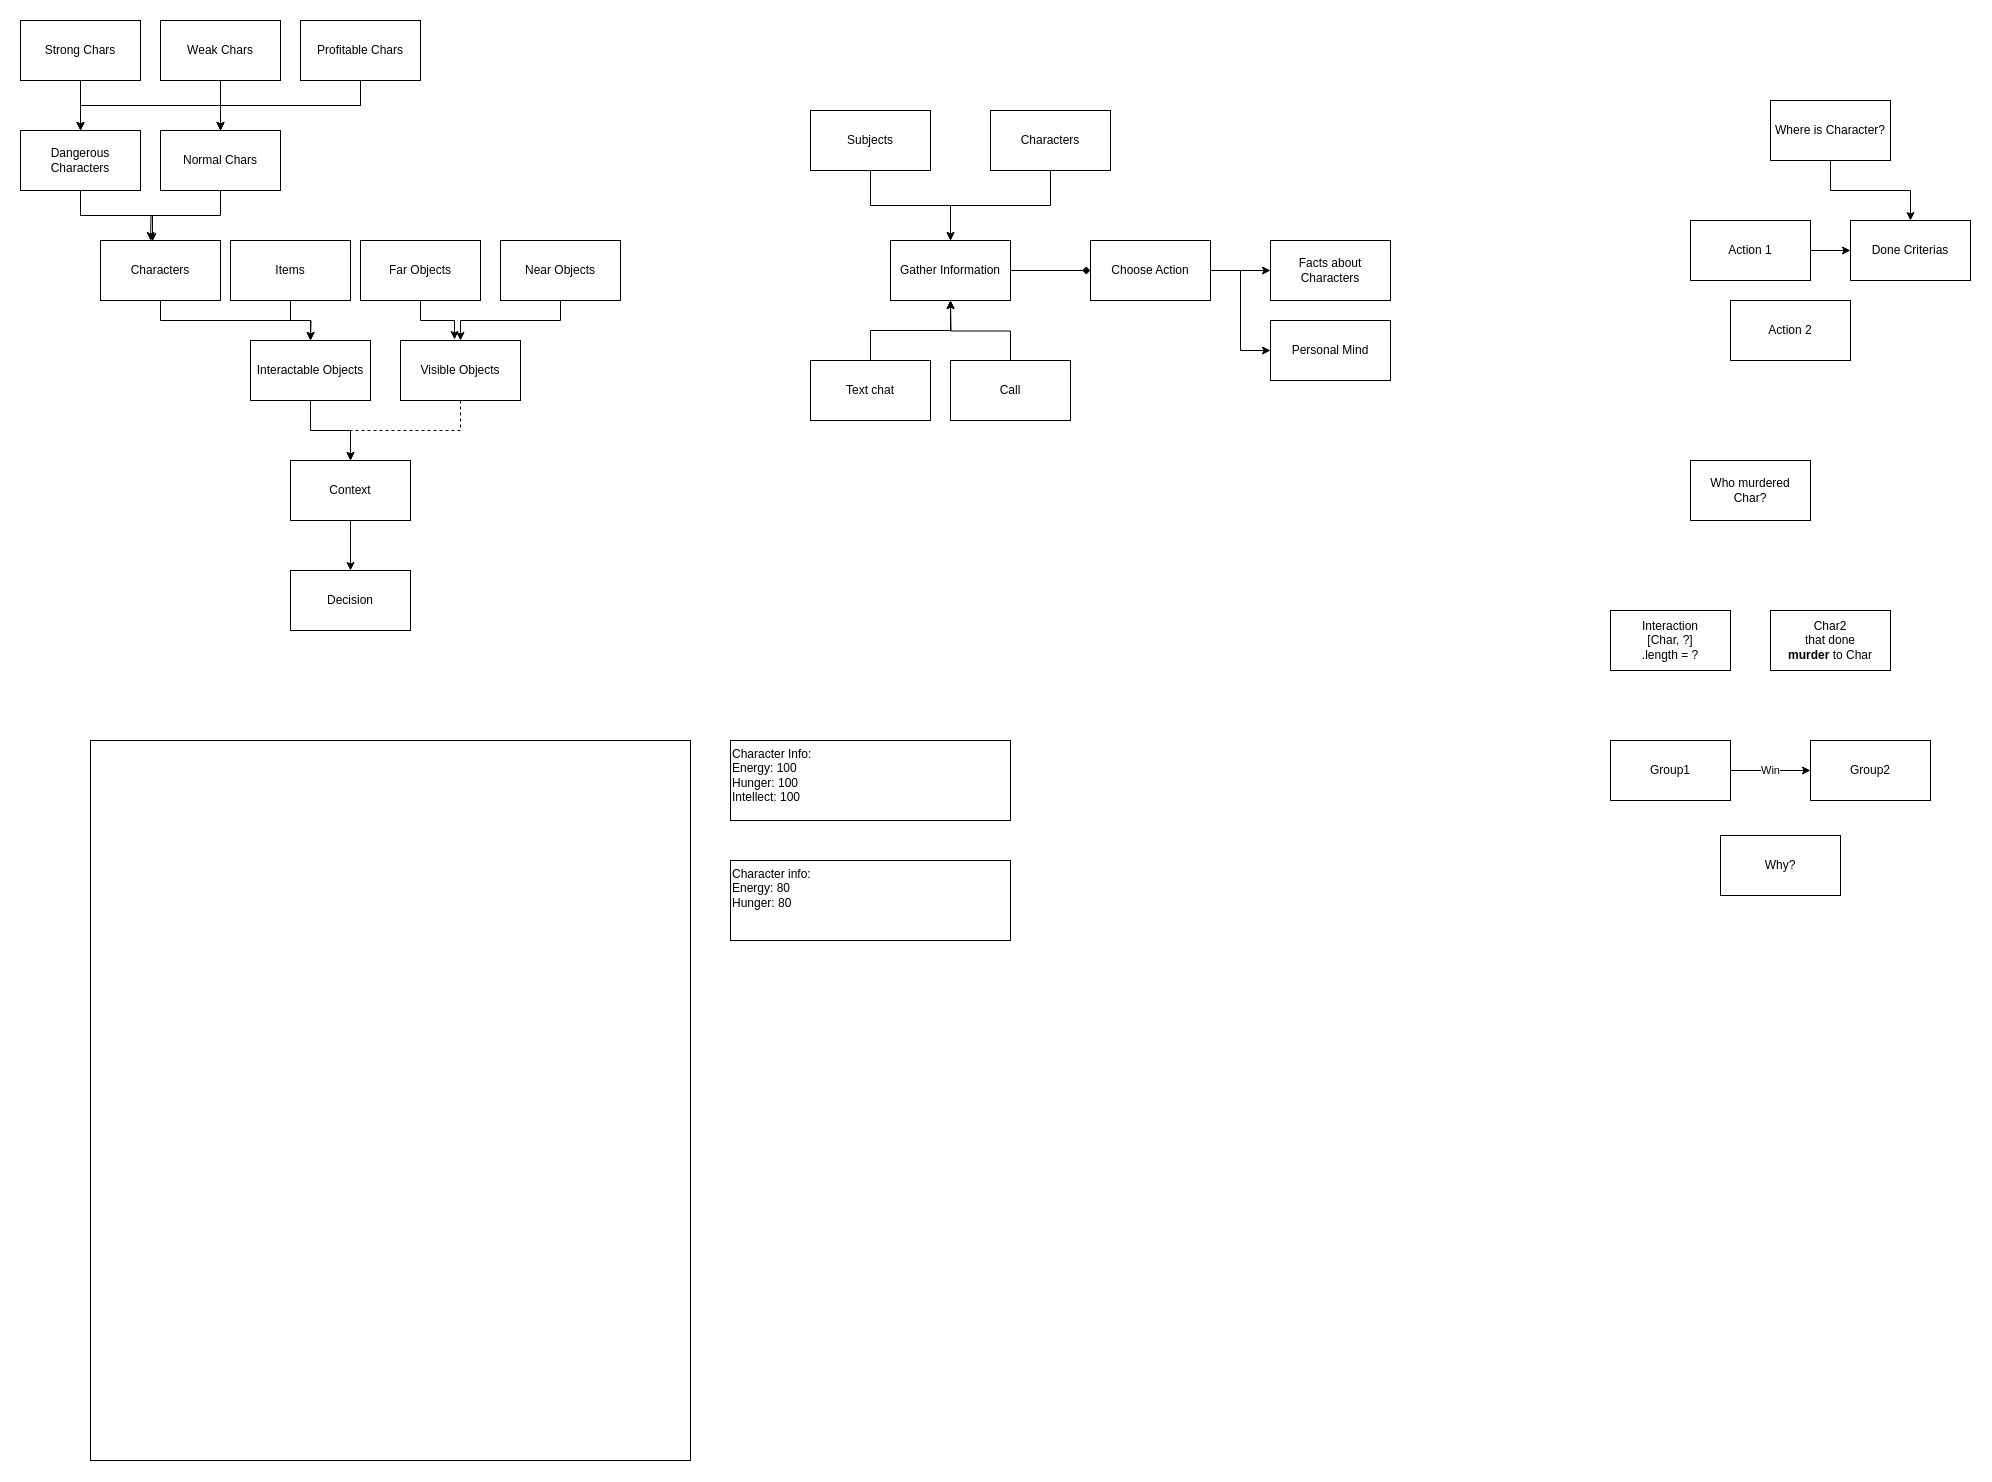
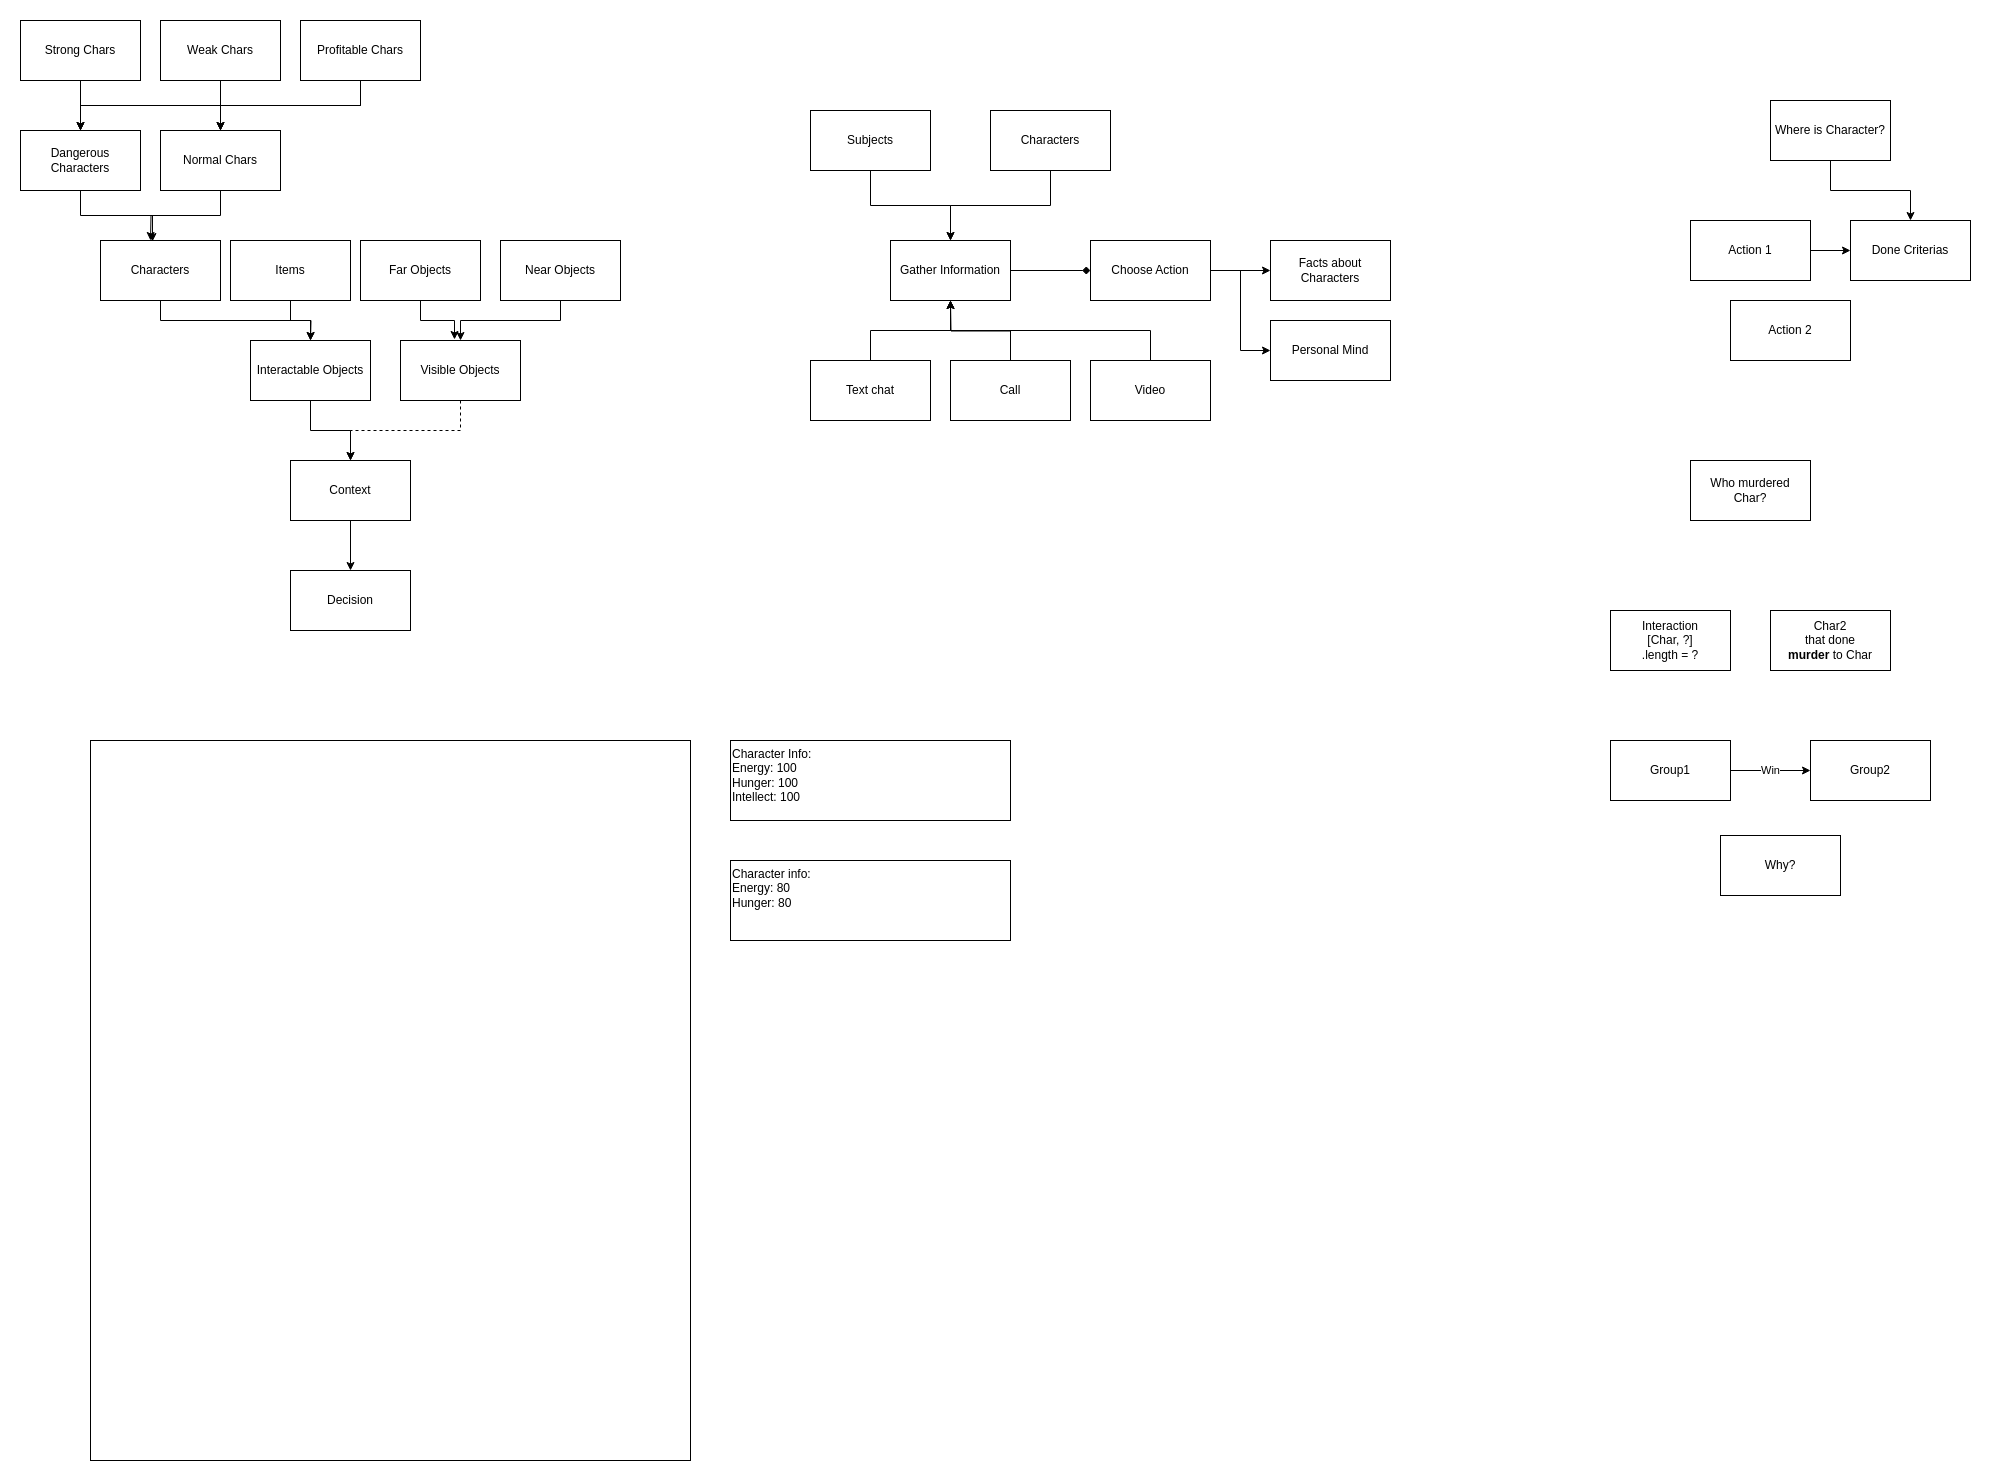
none -> (1097, 331)
none -> (1151, 391)
